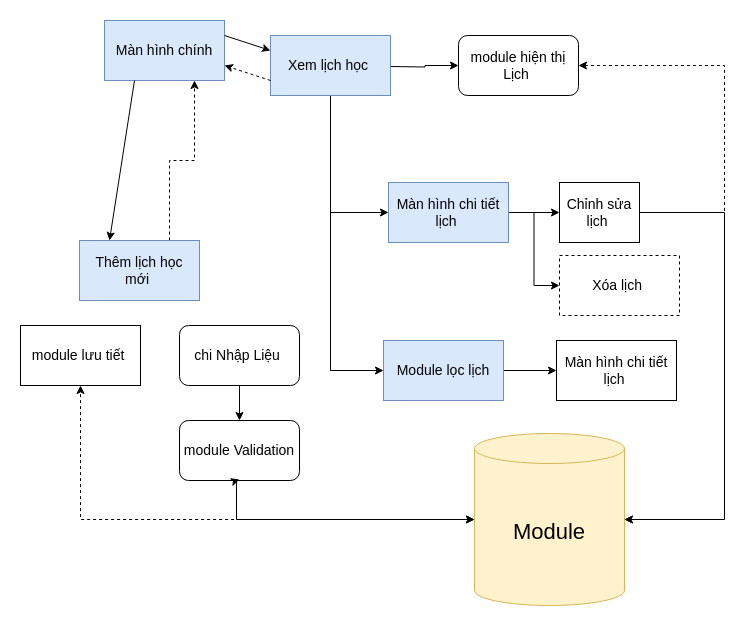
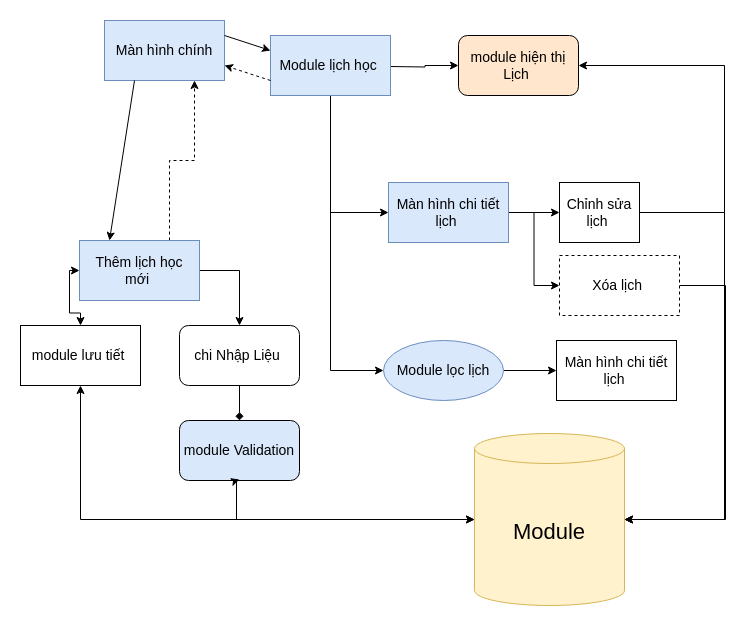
(331, 66) -> (331, 66)
(519, 66) -> (519, 66)
(725, 69) -> (725, 69)
(722, 213) -> (722, 213)
none -> (240, 275)
none -> (70, 299)
(444, 371) -> (444, 371)
none -> (726, 380)
(240, 412) -> (240, 411)
(240, 451) -> (240, 451)
(95, 520) -> (95, 520)
